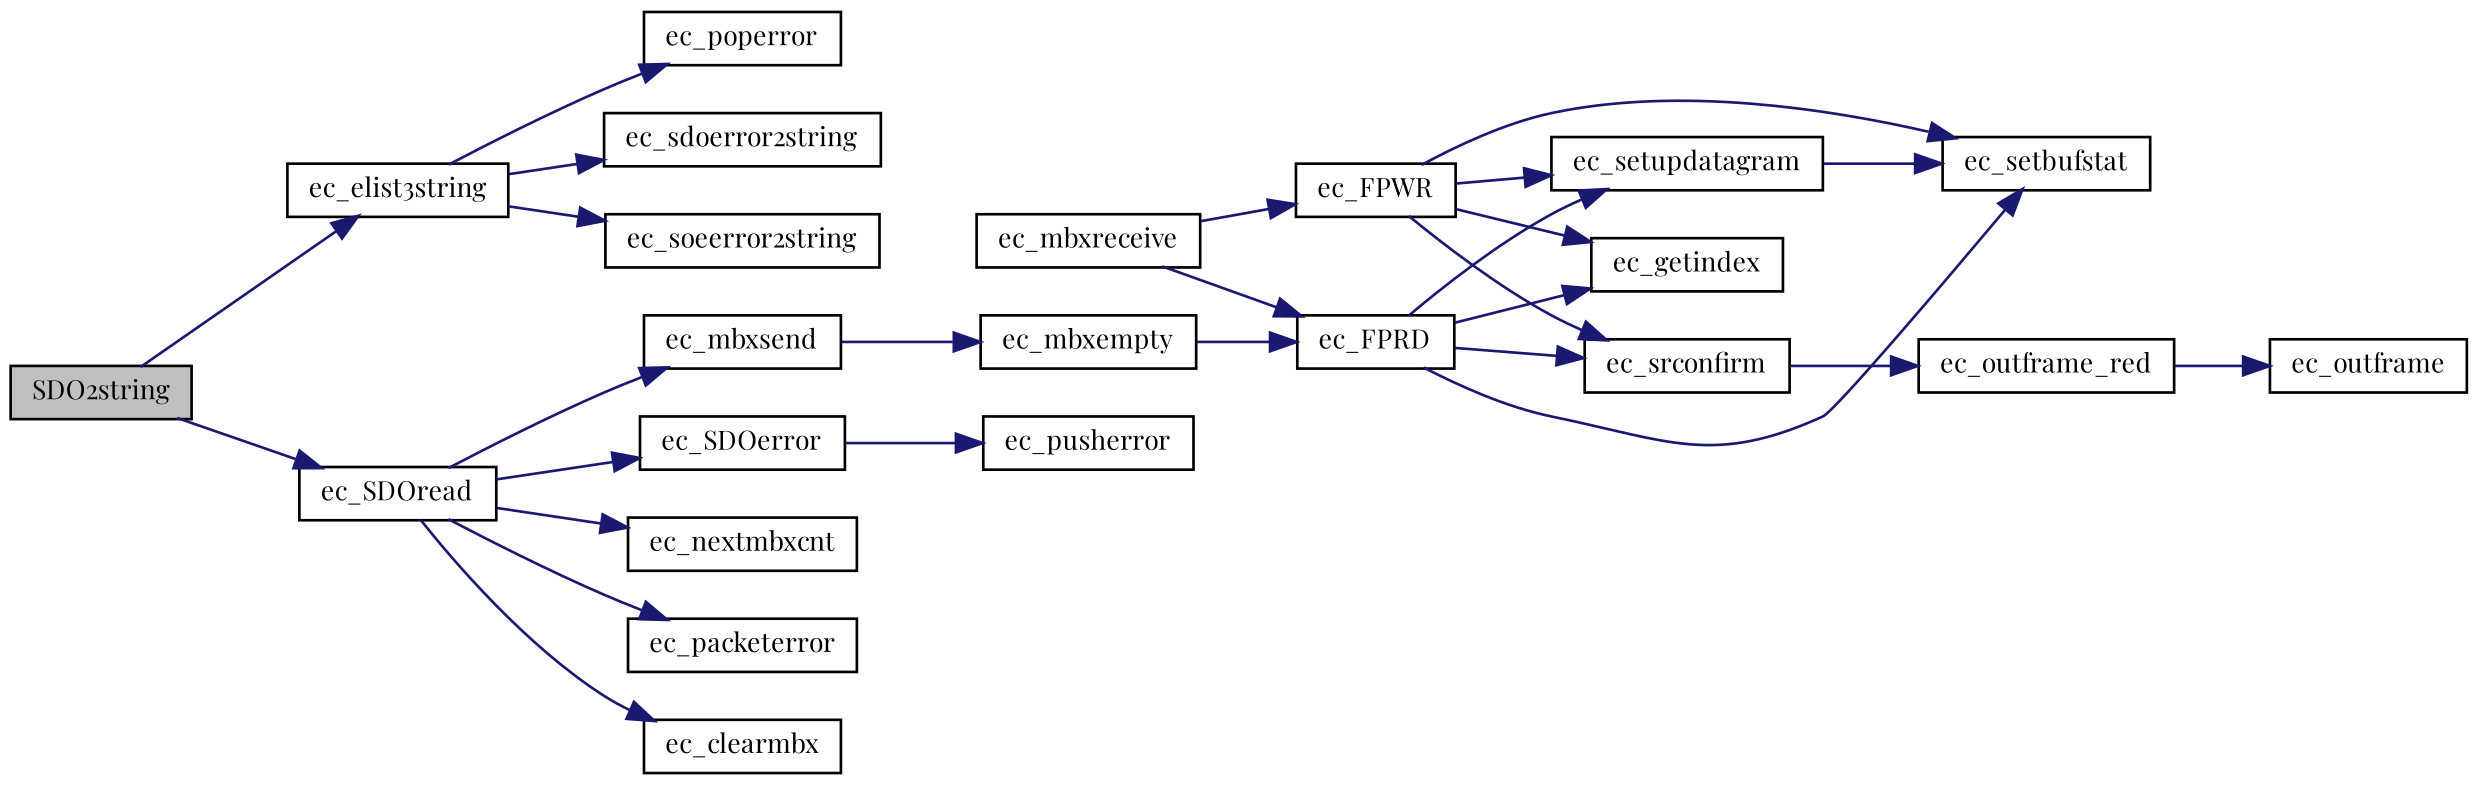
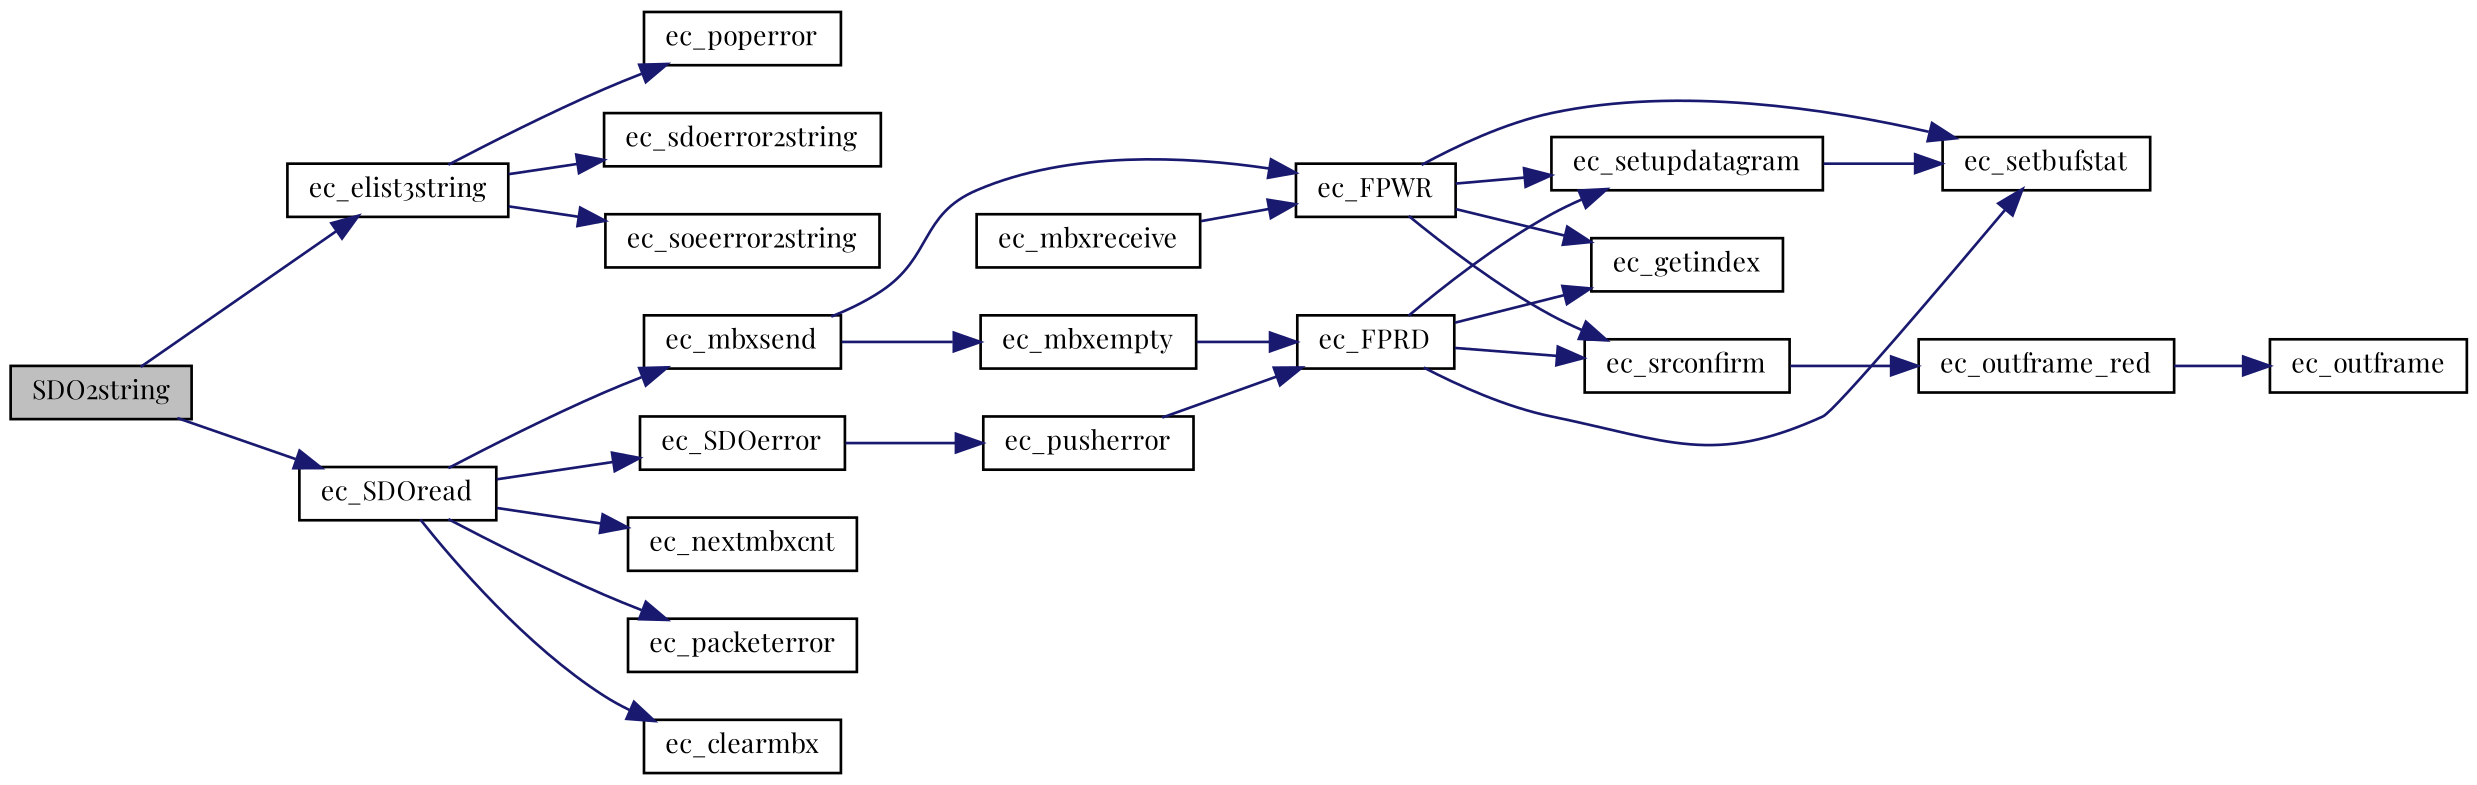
none -> (1024, 175)
(1220, 287) -> (1220, 397)
